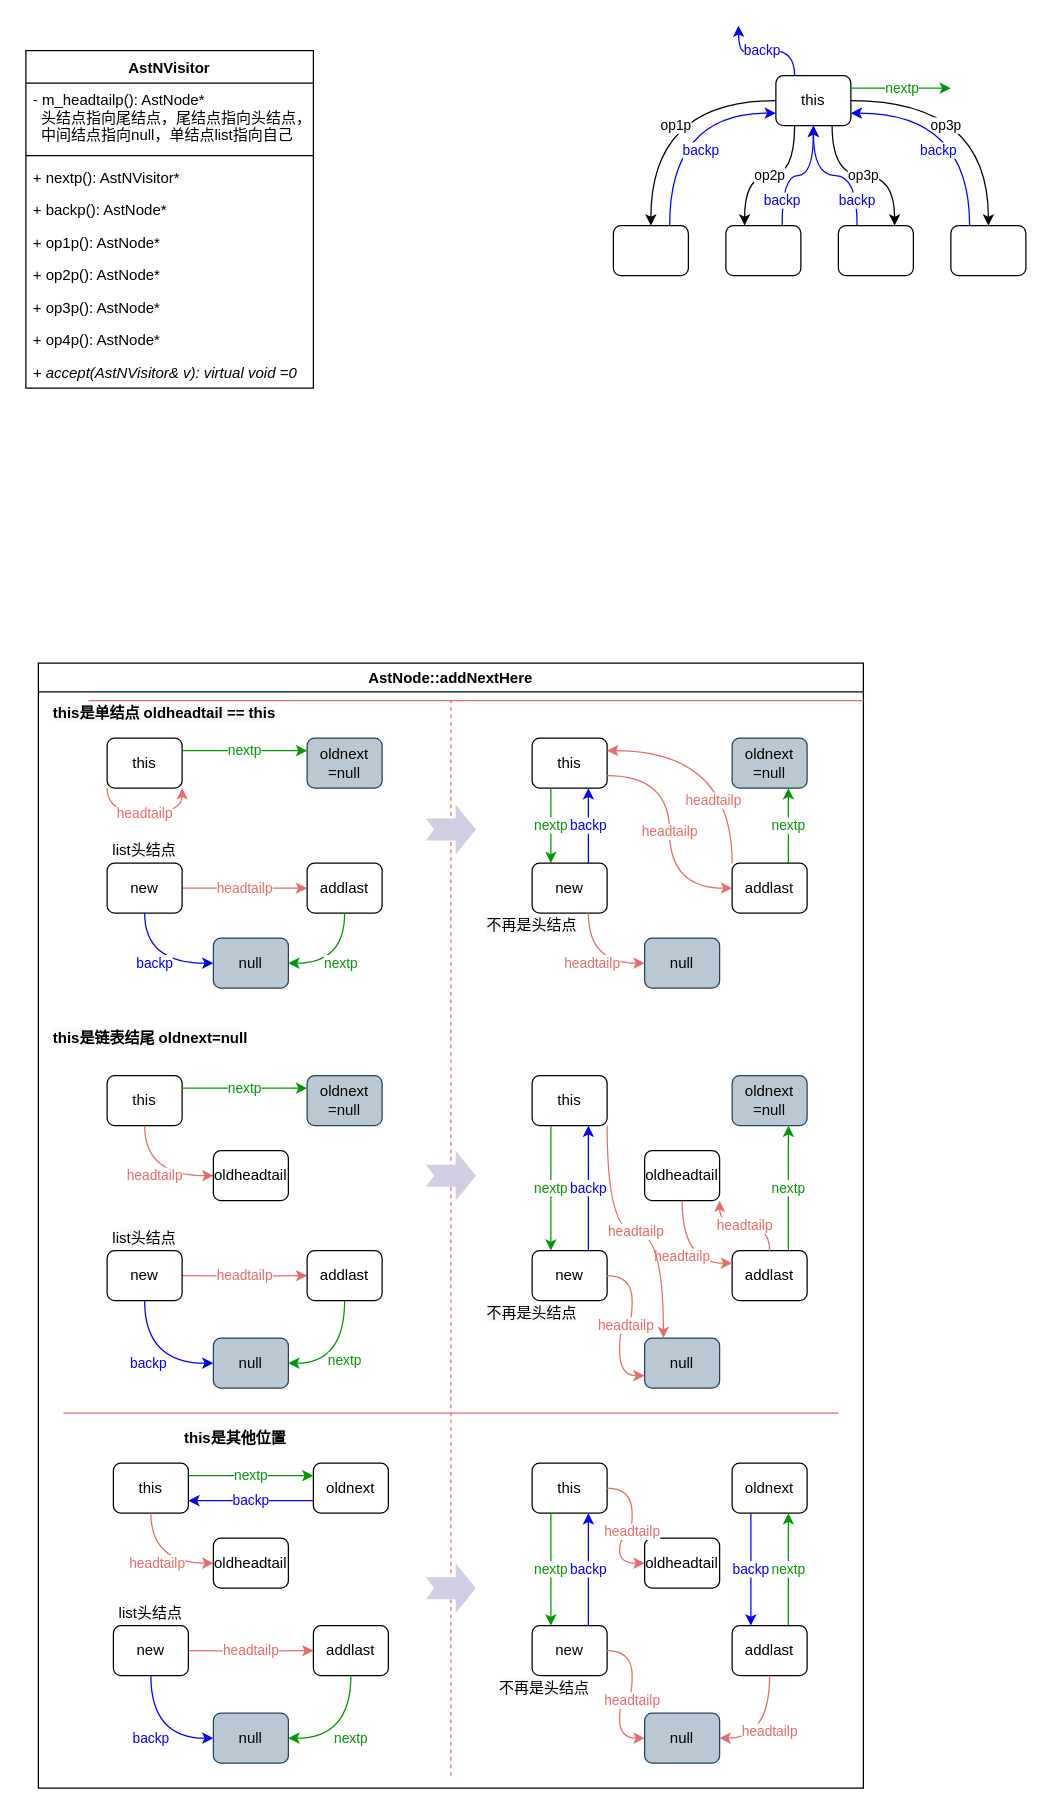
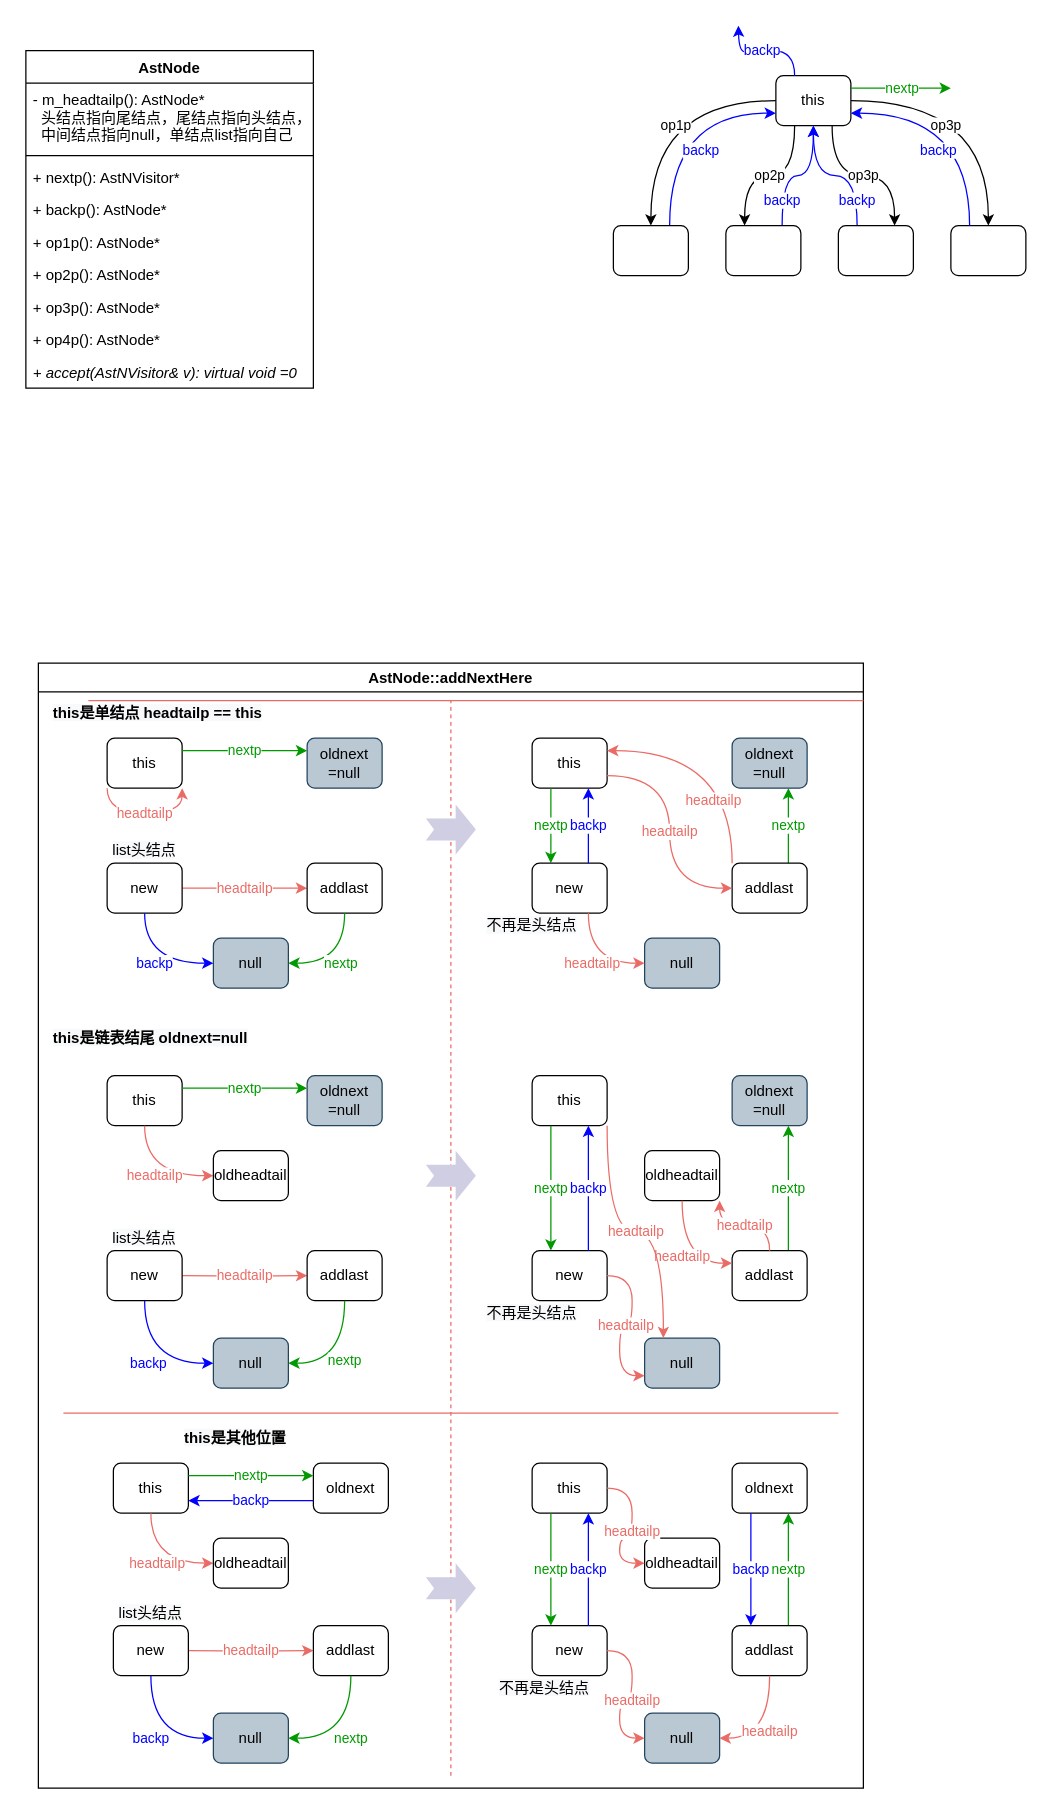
(169, 68) -> (169, 68)
(168, 713) -> (162, 713)
